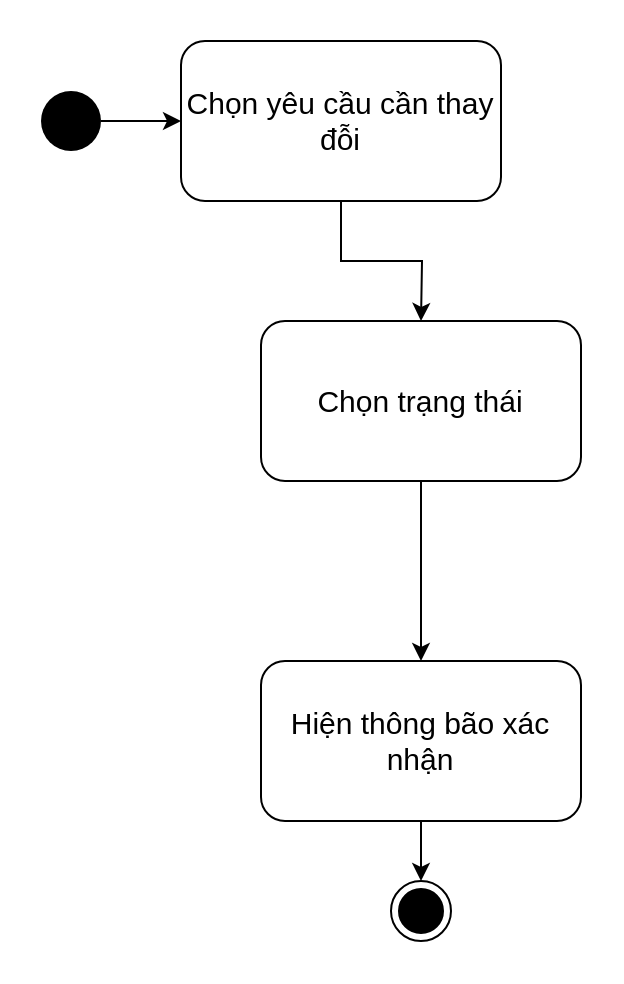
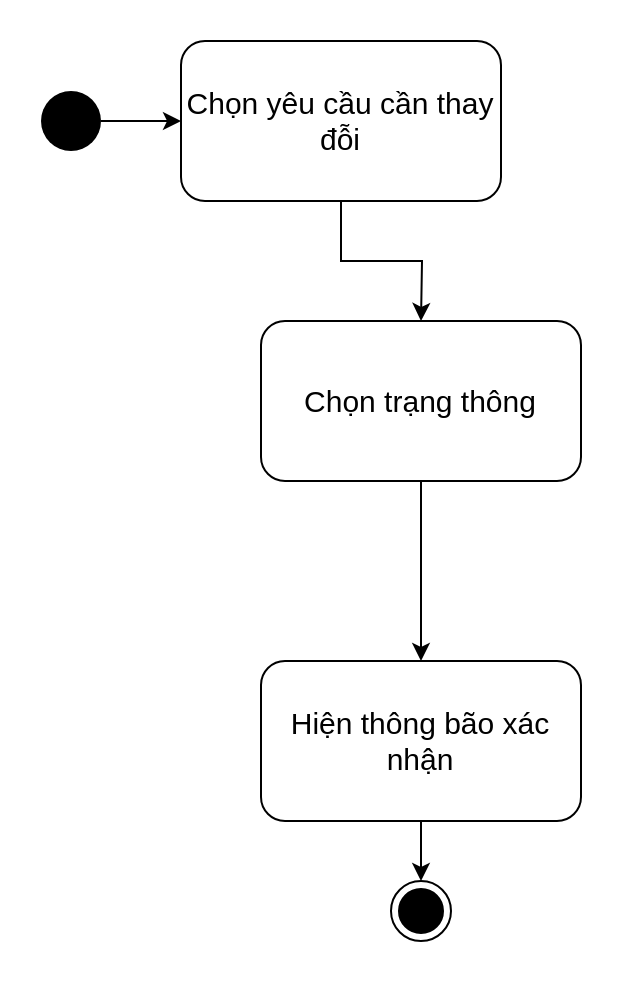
(421, 401) -> (421, 401)
